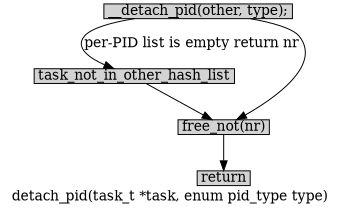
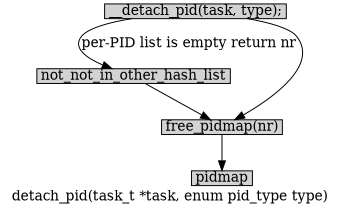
(198, 11) -> (195, 11)
(134, 76) -> (134, 76)
(224, 127) -> (222, 127)
(224, 178) -> (222, 178)
